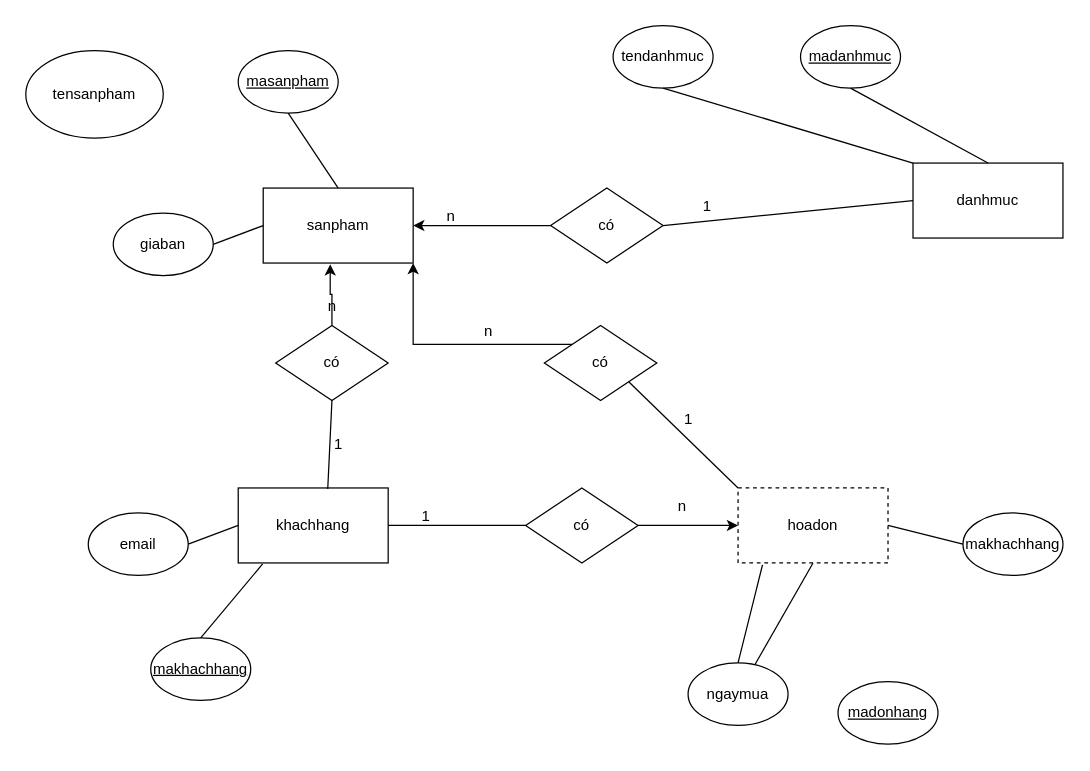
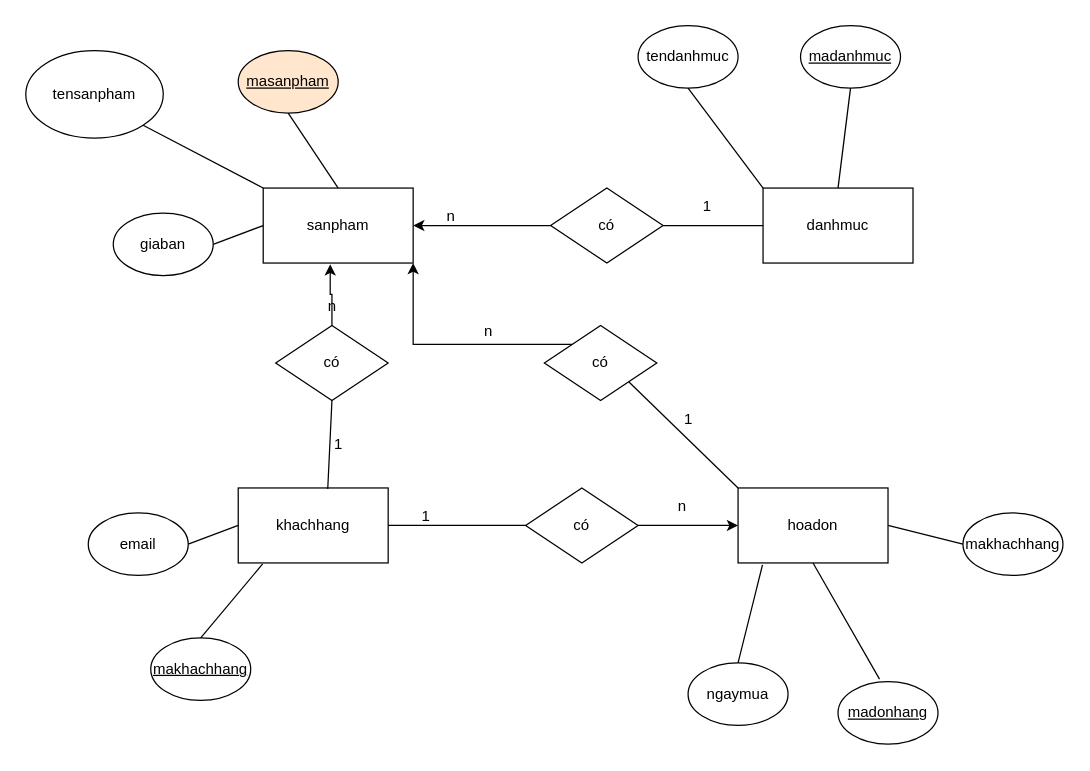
(663, 57) -> (688, 57)
(288, 82) -> (288, 82)
none -> (203, 156)
(988, 201) -> (838, 226)
(813, 526) -> (813, 526)
(784, 614) -> (846, 621)
